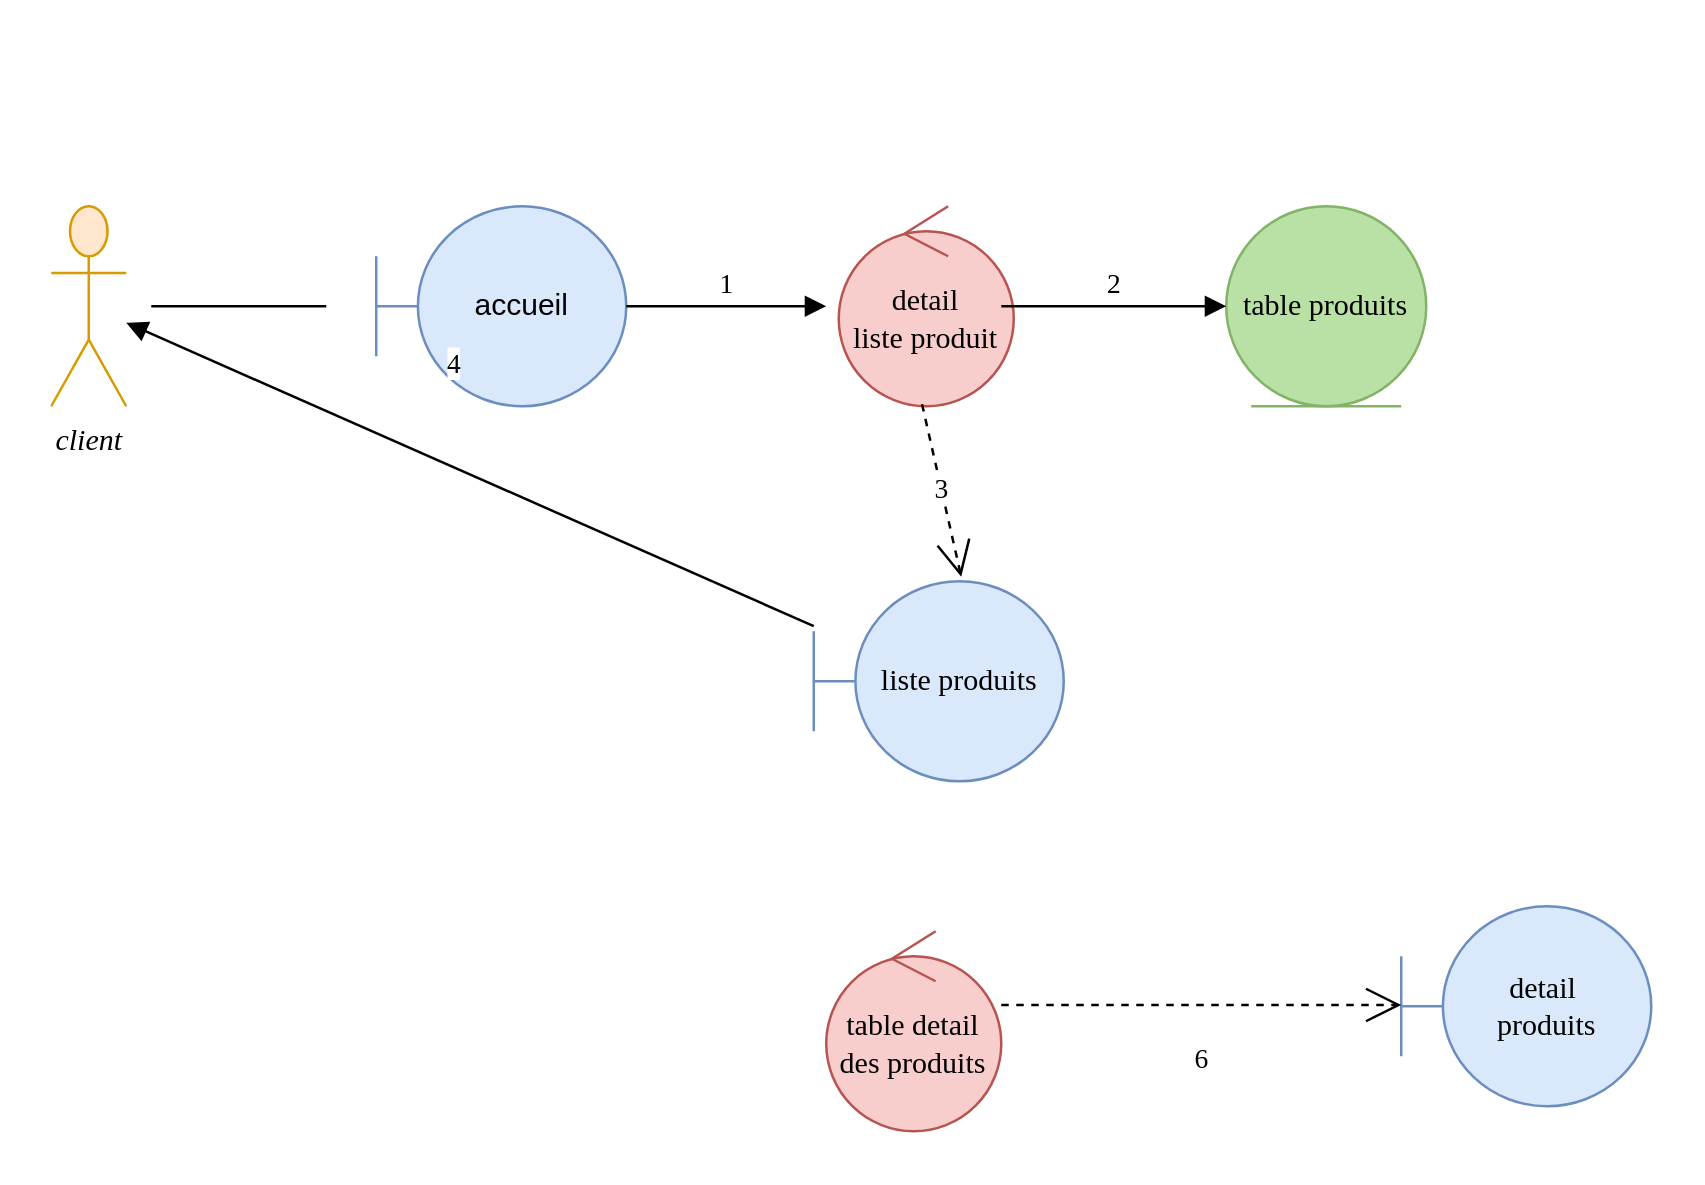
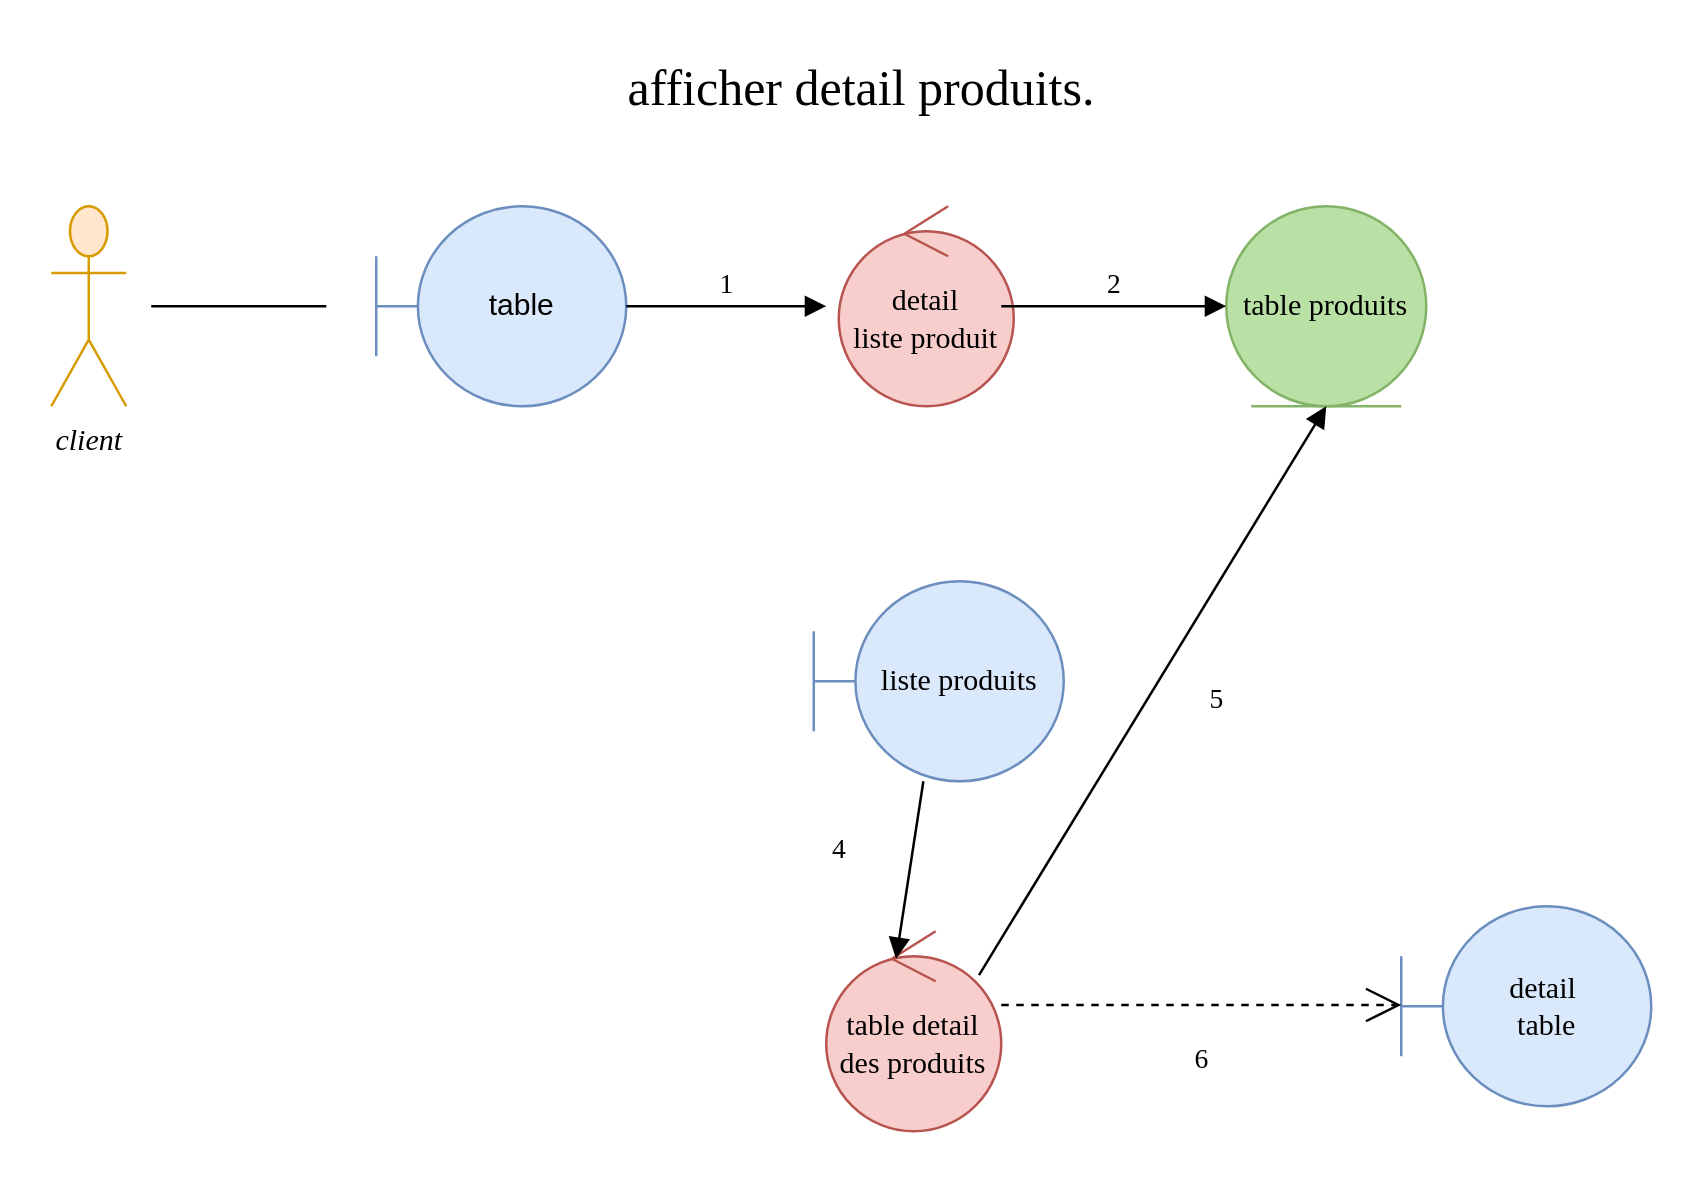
none -> (936, 76)
(523, 306) -> (523, 306)
(480, 479) -> (911, 860)
(949, 524) -> none
none -> (1147, 699)
(1548, 1006) -> (1548, 1006)
